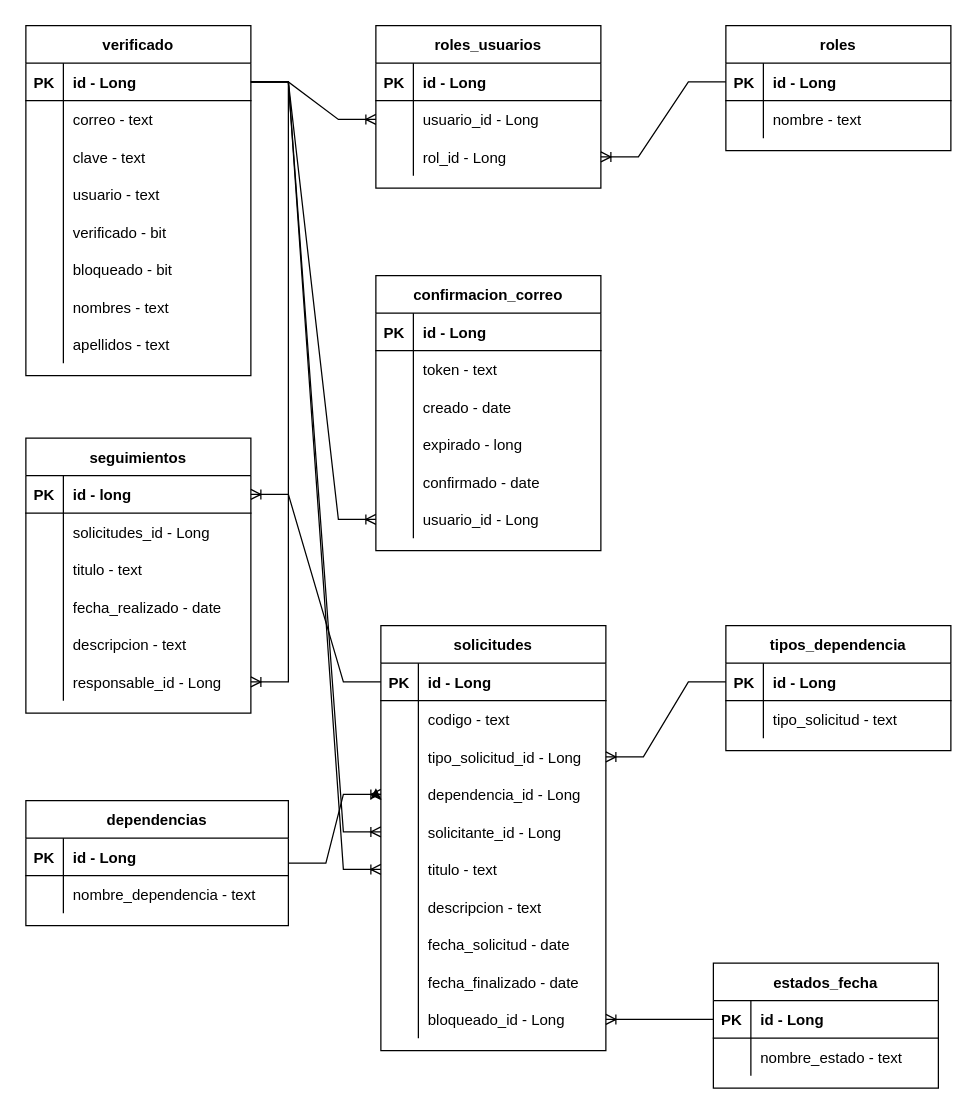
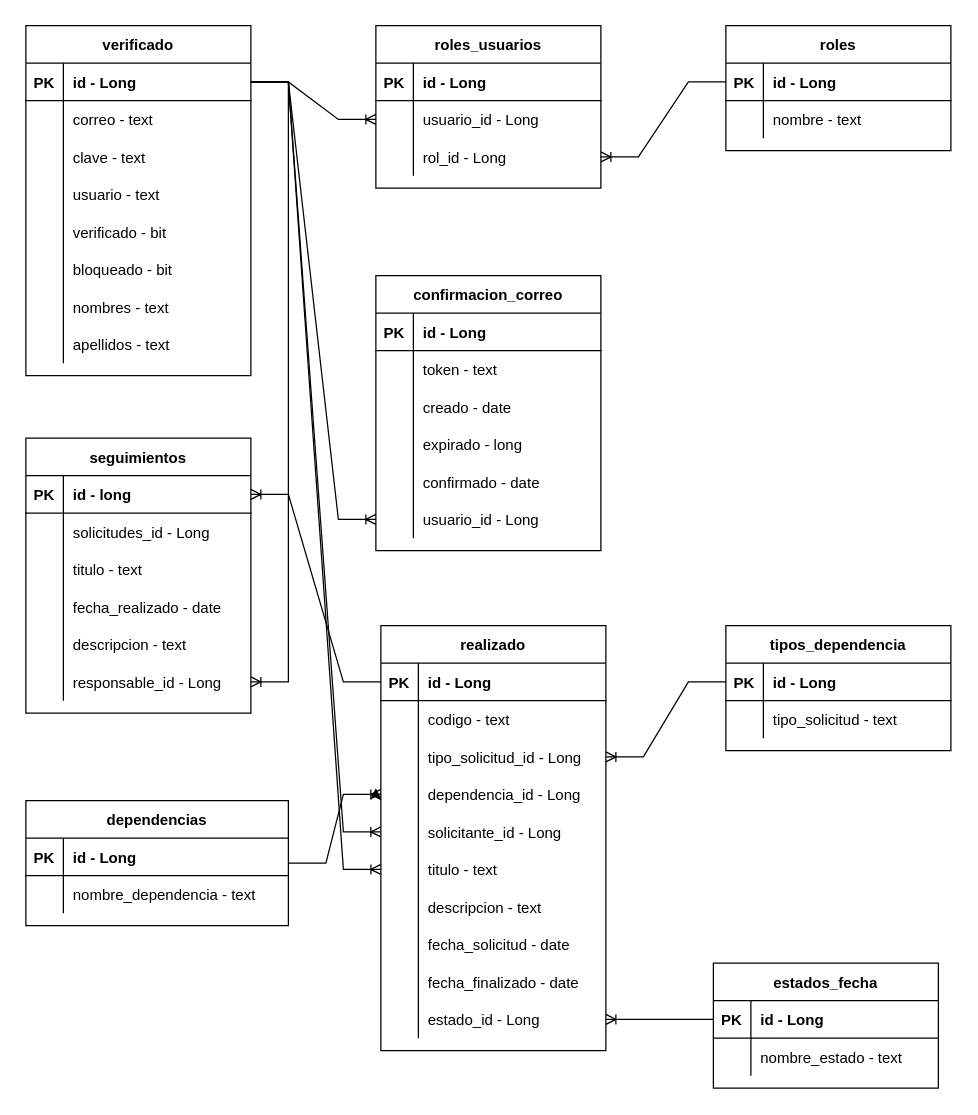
(493, 645) -> (493, 645)
(500, 1020) -> (489, 1020)
